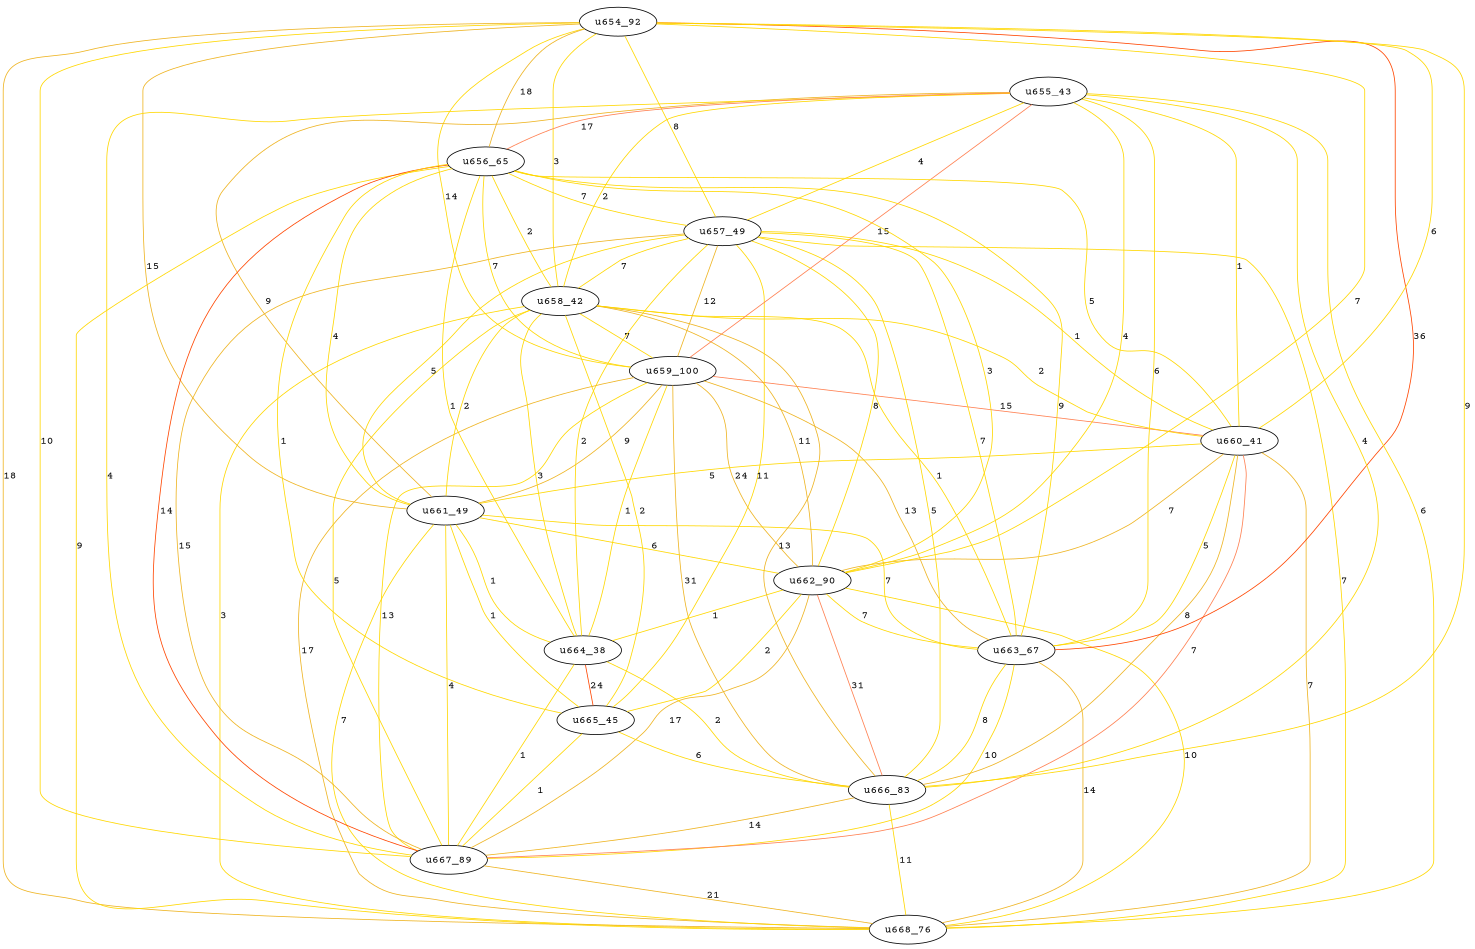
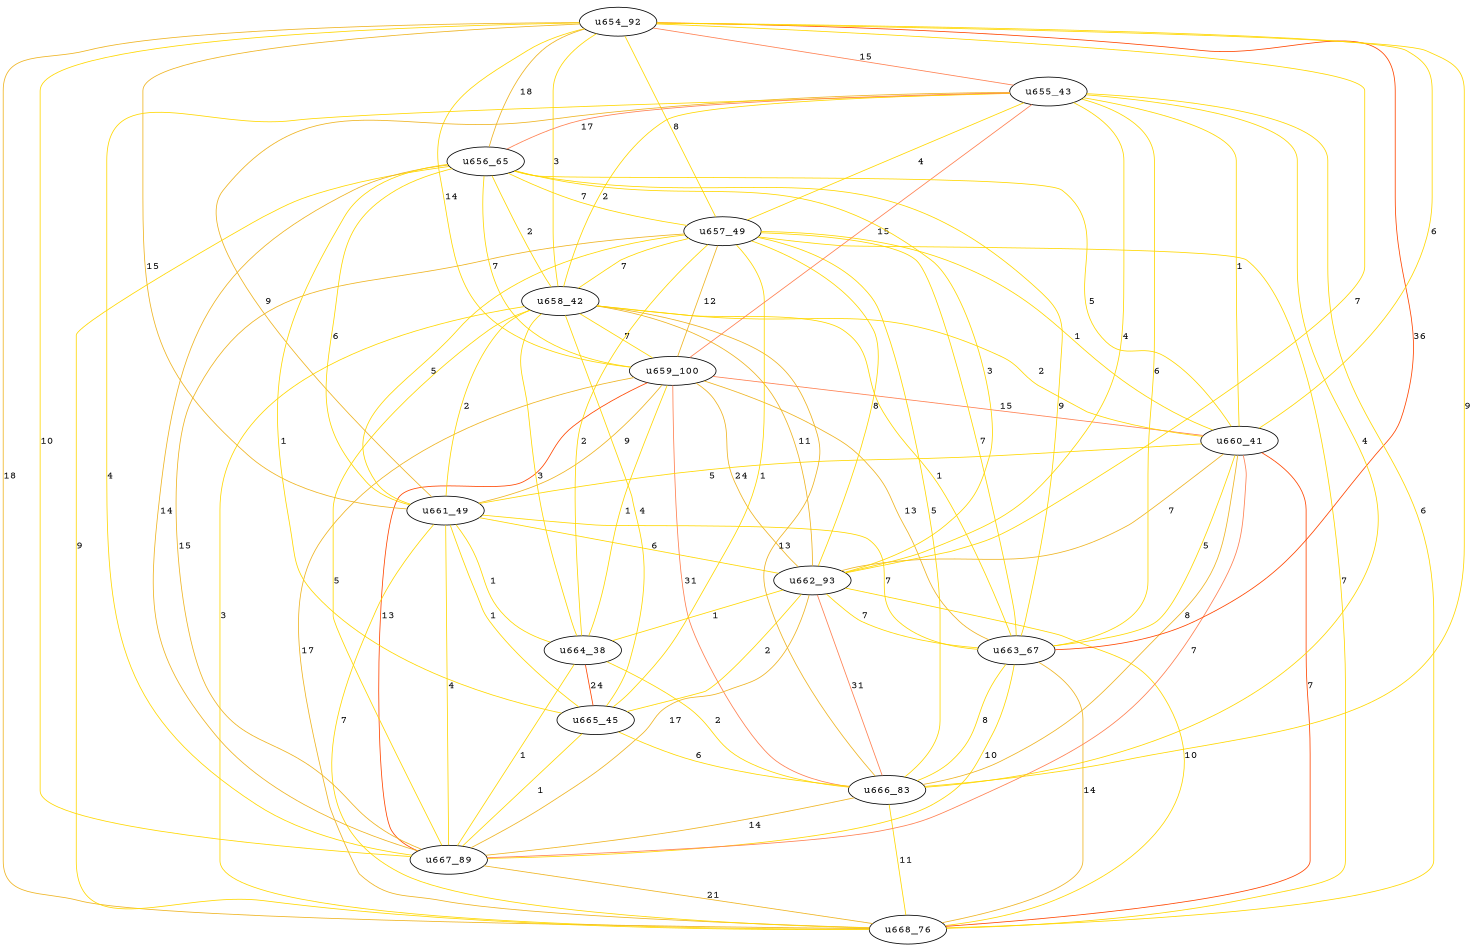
none -> (833, 57)
(336, 336) -> (336, 336)
(452, 419) -> none
(763, 476) -> (763, 476)
(159, 501) -> (159, 501)
(643, 511) -> (643, 511)
(388, 536) -> (388, 536)
(812, 580) -> (812, 580)
(691, 625) -> (691, 625)
(1310, 835) -> (1310, 835)
